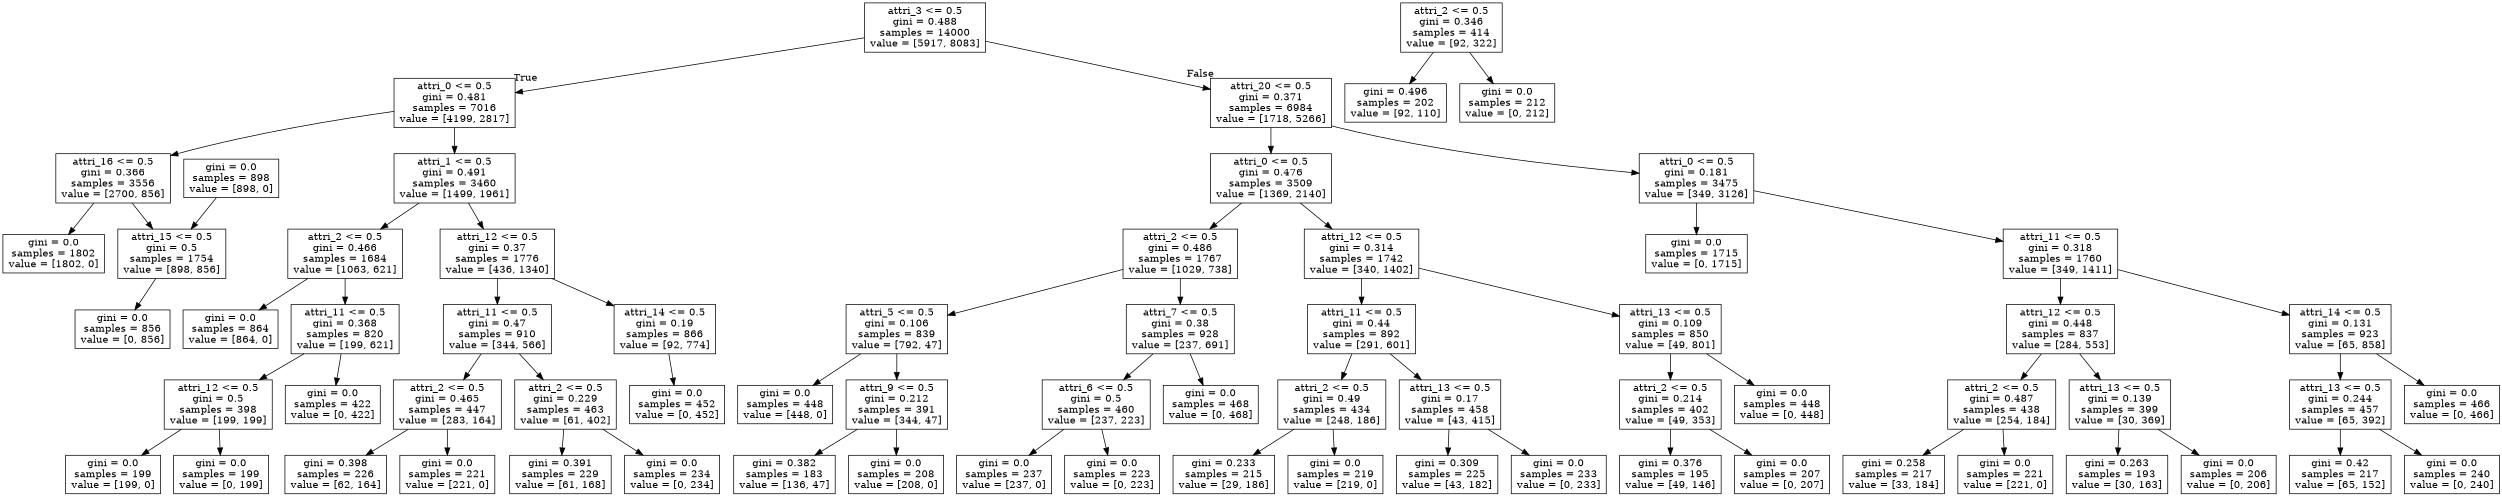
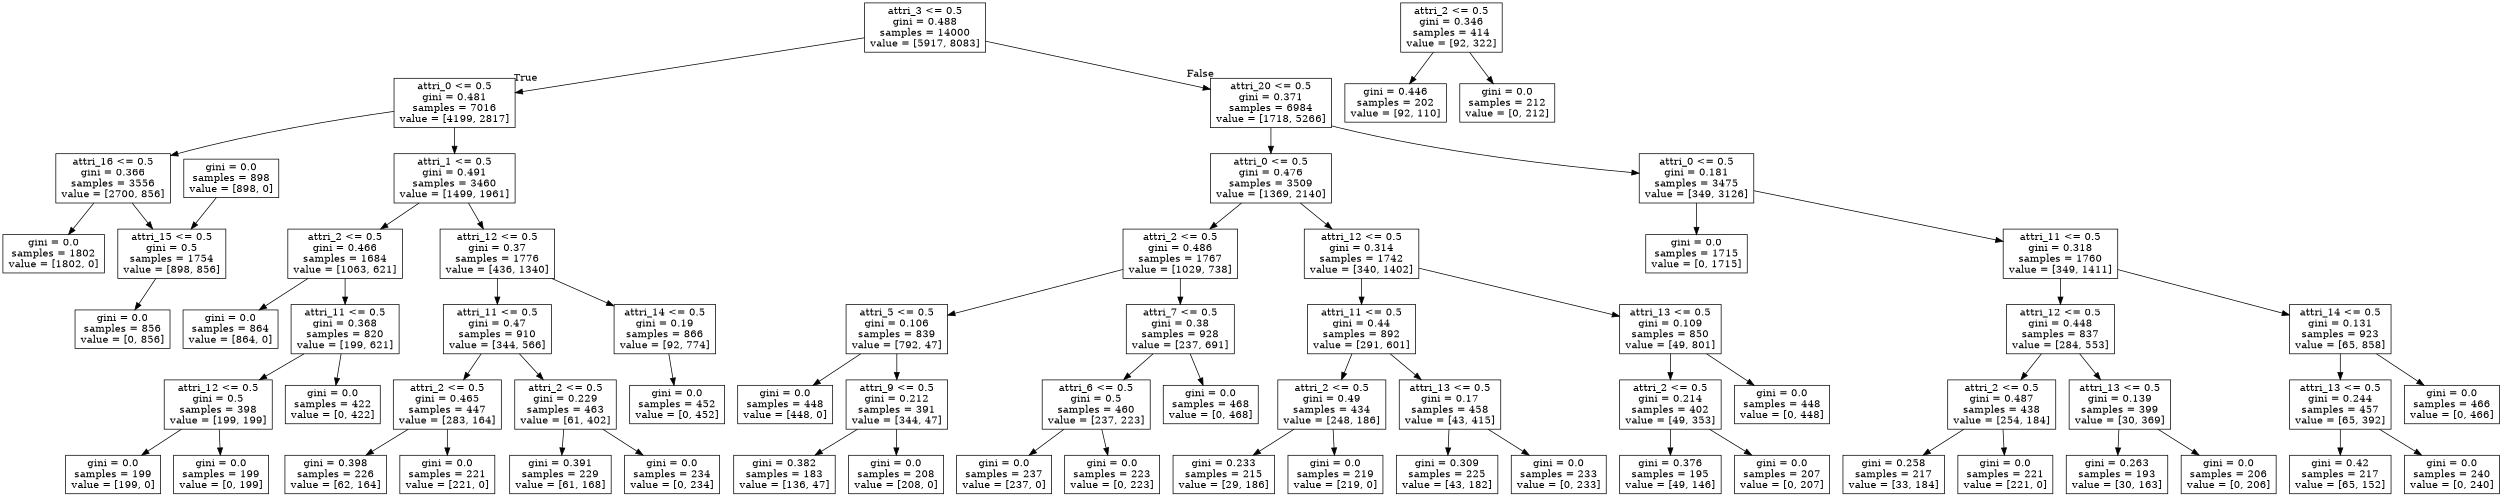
(1396, 103) -> (1396, 103)
